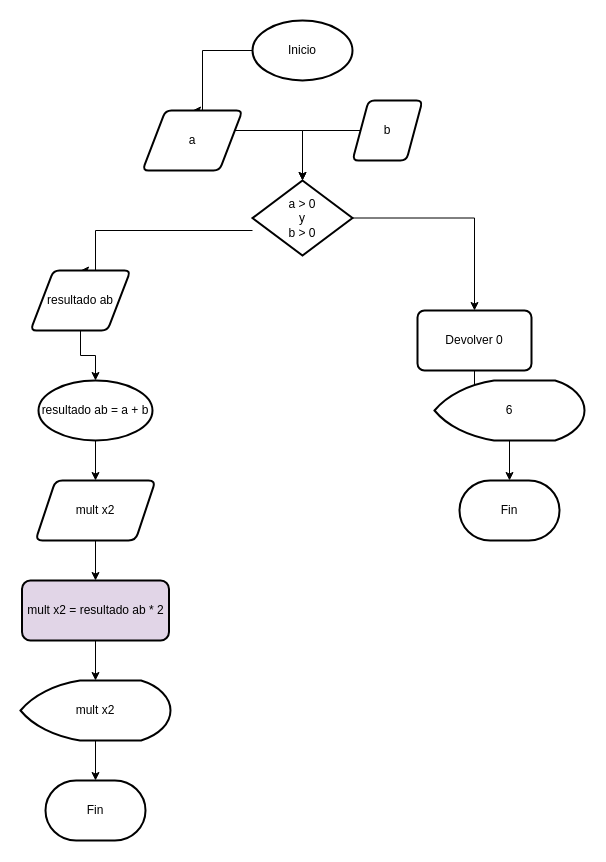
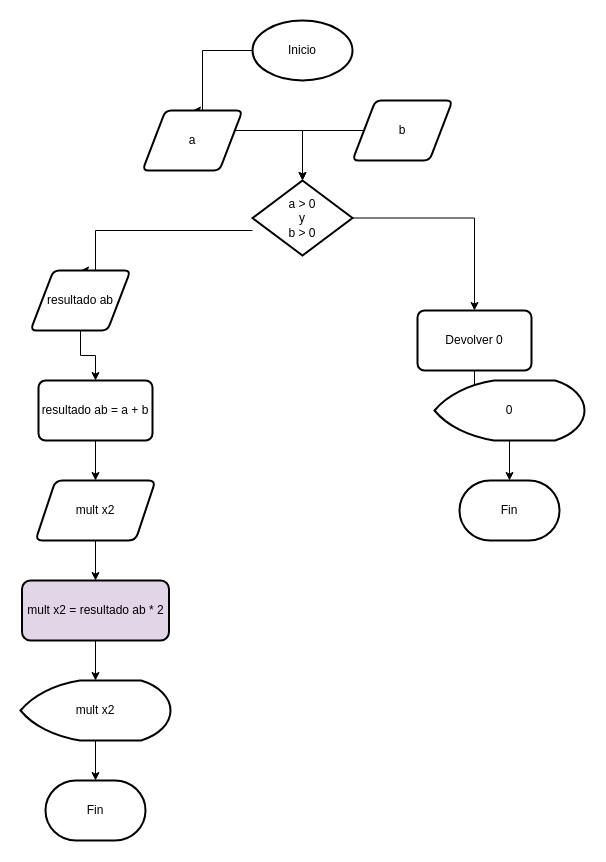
(388, 131) -> (403, 131)
(96, 411) -> (96, 411)
(510, 411) -> (510, 411)
